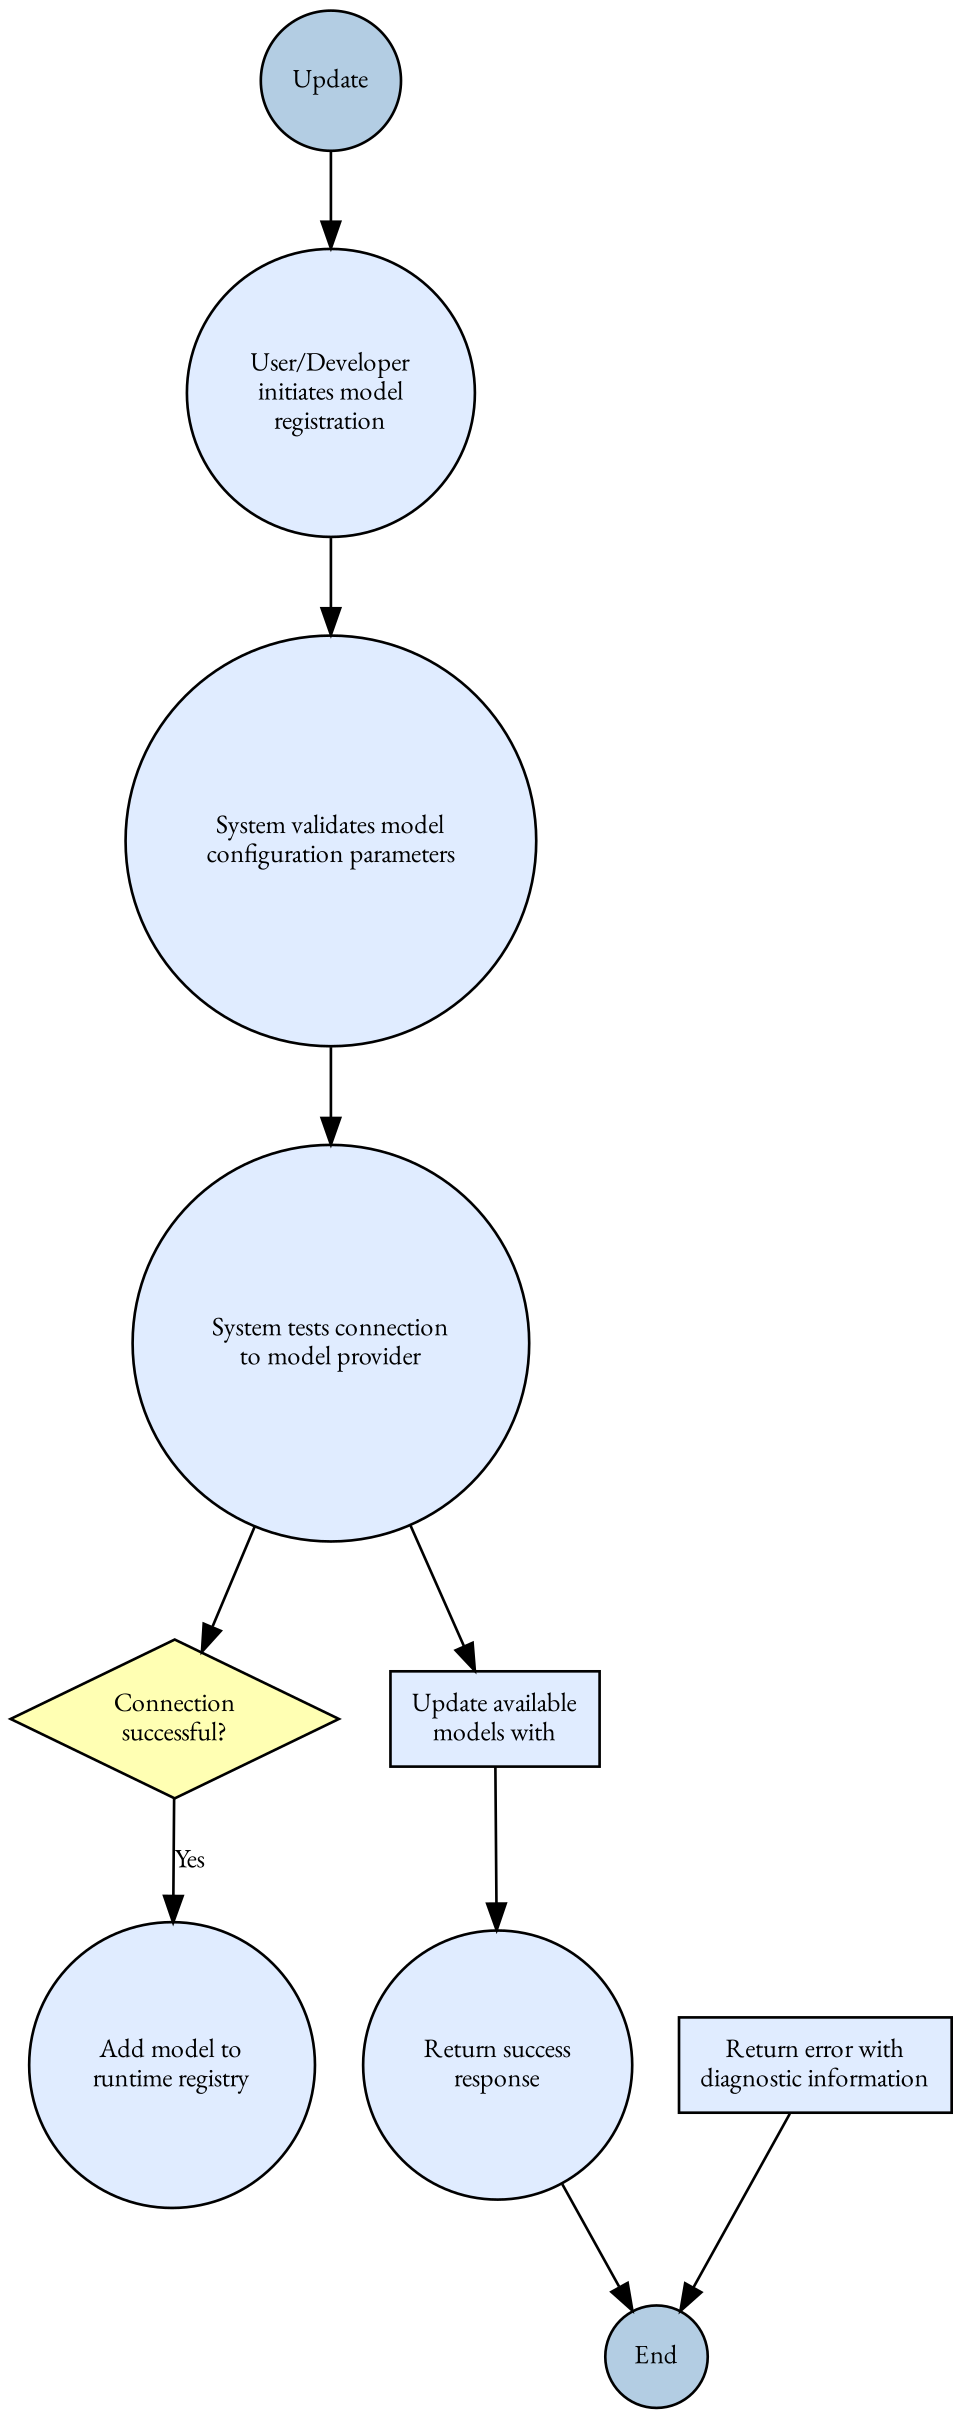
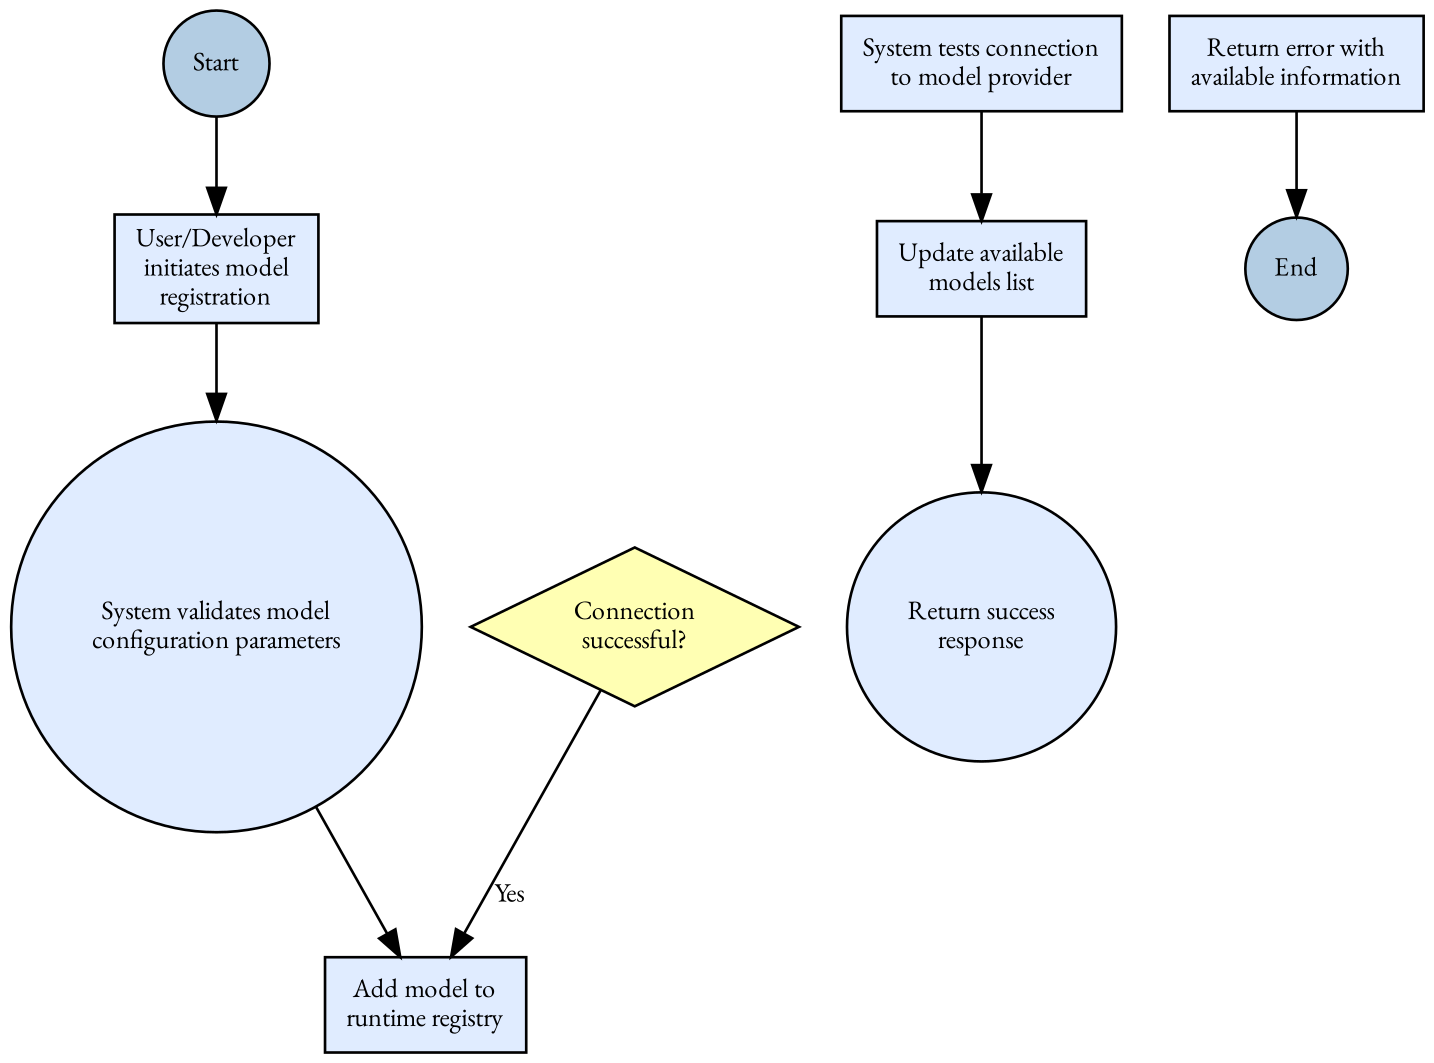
(331, 81) -> (216, 64)
(331, 393) -> (216, 269)
(331, 1082) -> (352, 870)
(331, 1343) -> (982, 64)
(234, 1577) -> none
(495, 1719) -> (982, 269)
(172, 2065) -> (426, 1005)
(815, 2065) -> (1297, 64)
(591, 2235) -> none
